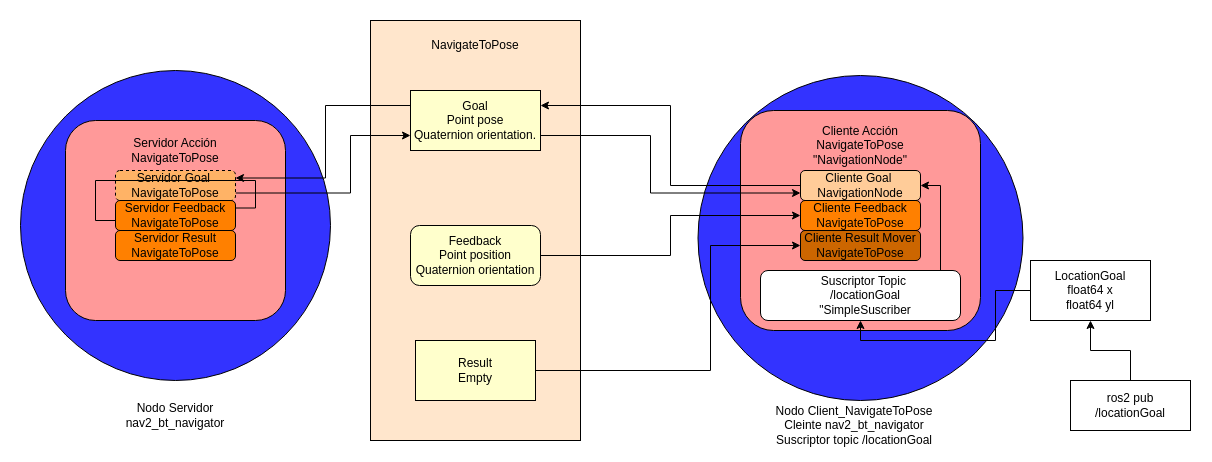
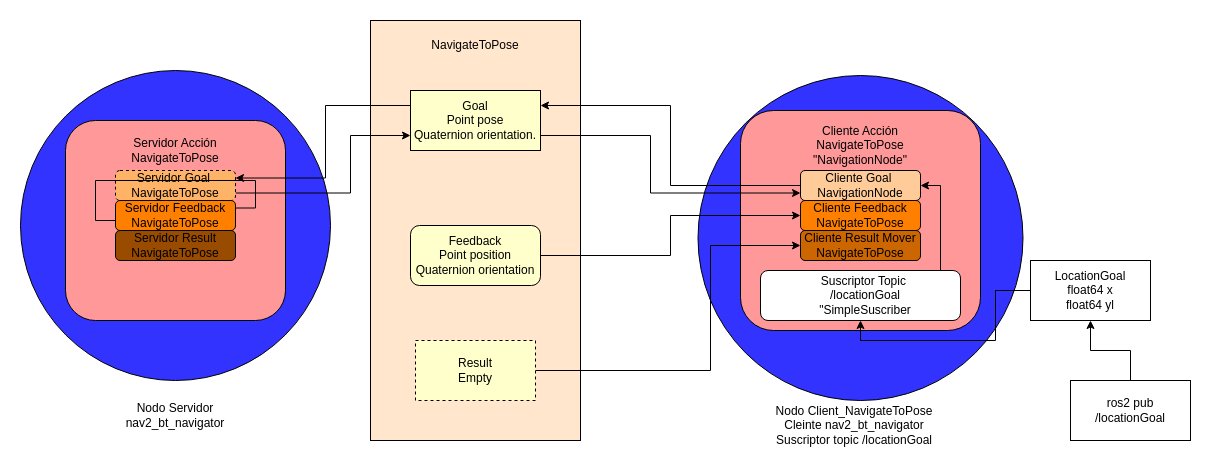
(176, 246) -> (176, 246)
(476, 371) -> (476, 371)
(1131, 406) -> (1131, 411)
